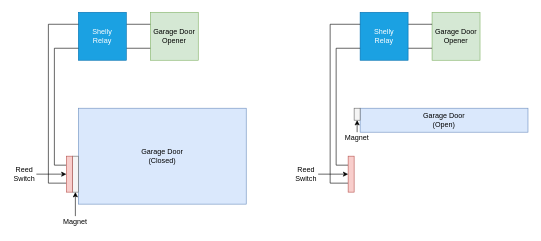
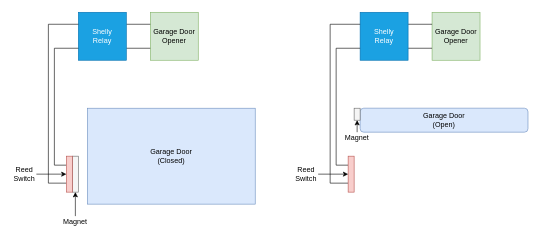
(444, 120) -> (444, 120)
(162, 156) -> (171, 156)
